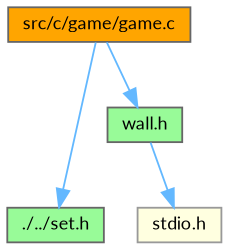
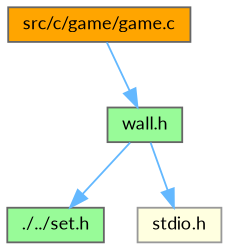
(79, 116) -> (106, 168)
